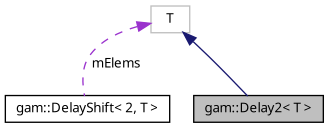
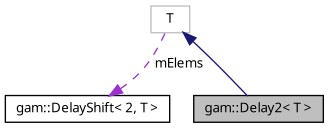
(95, 50) -> (147, 64)
